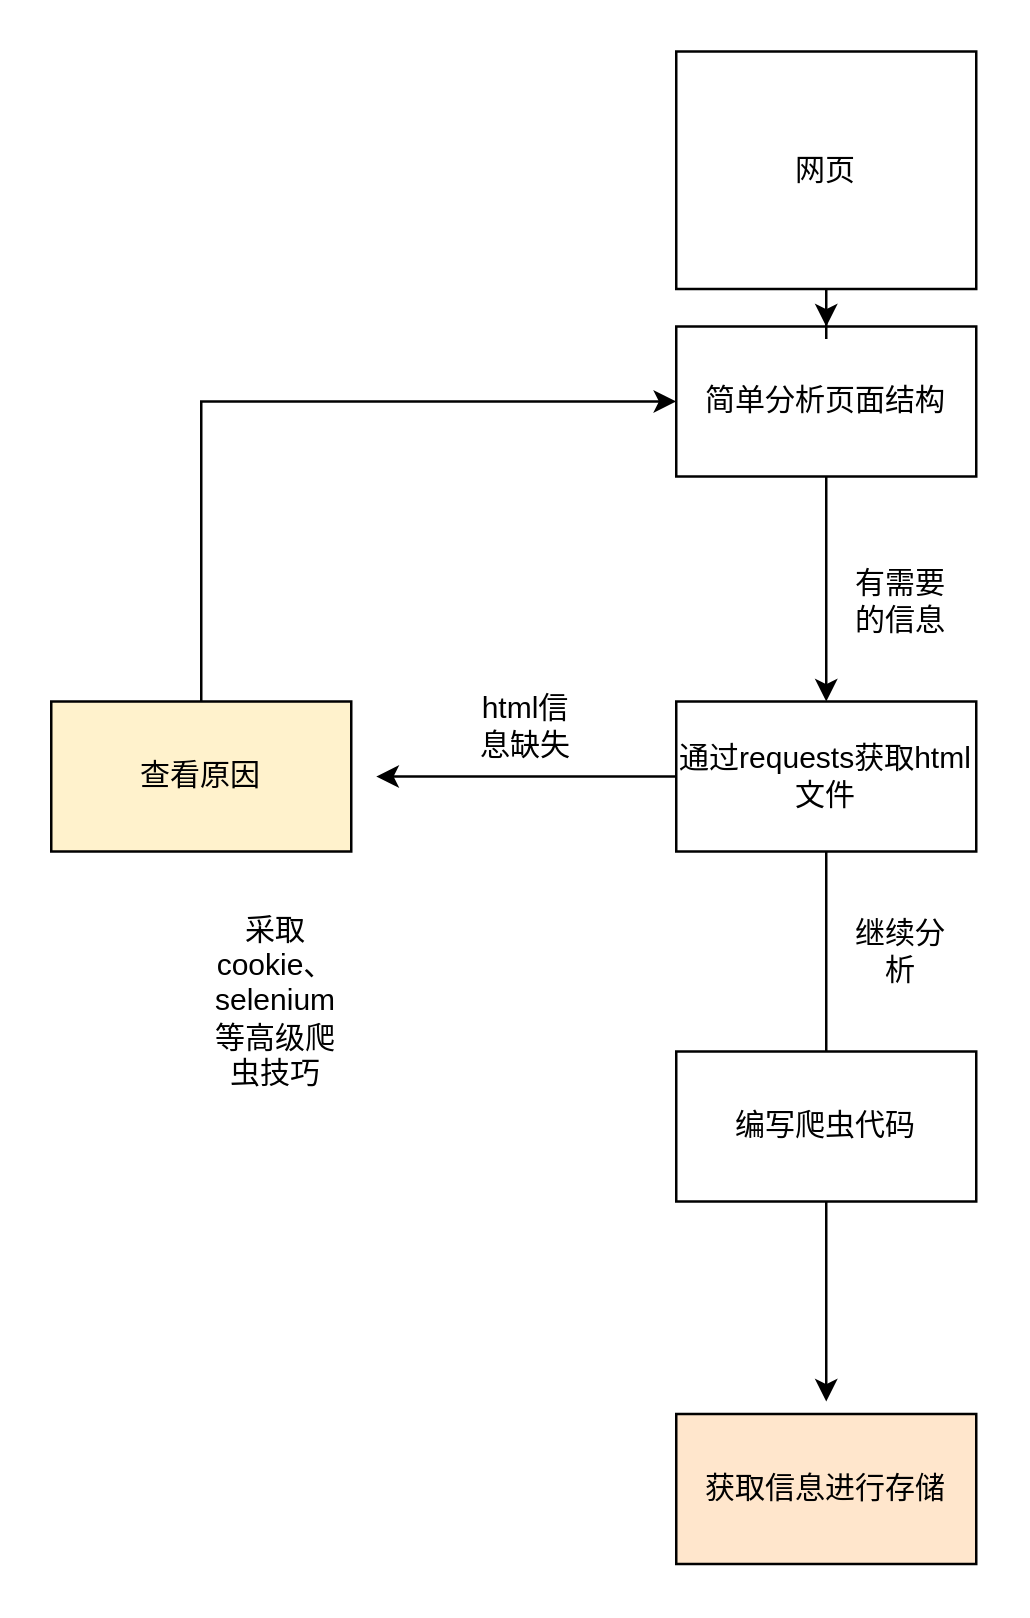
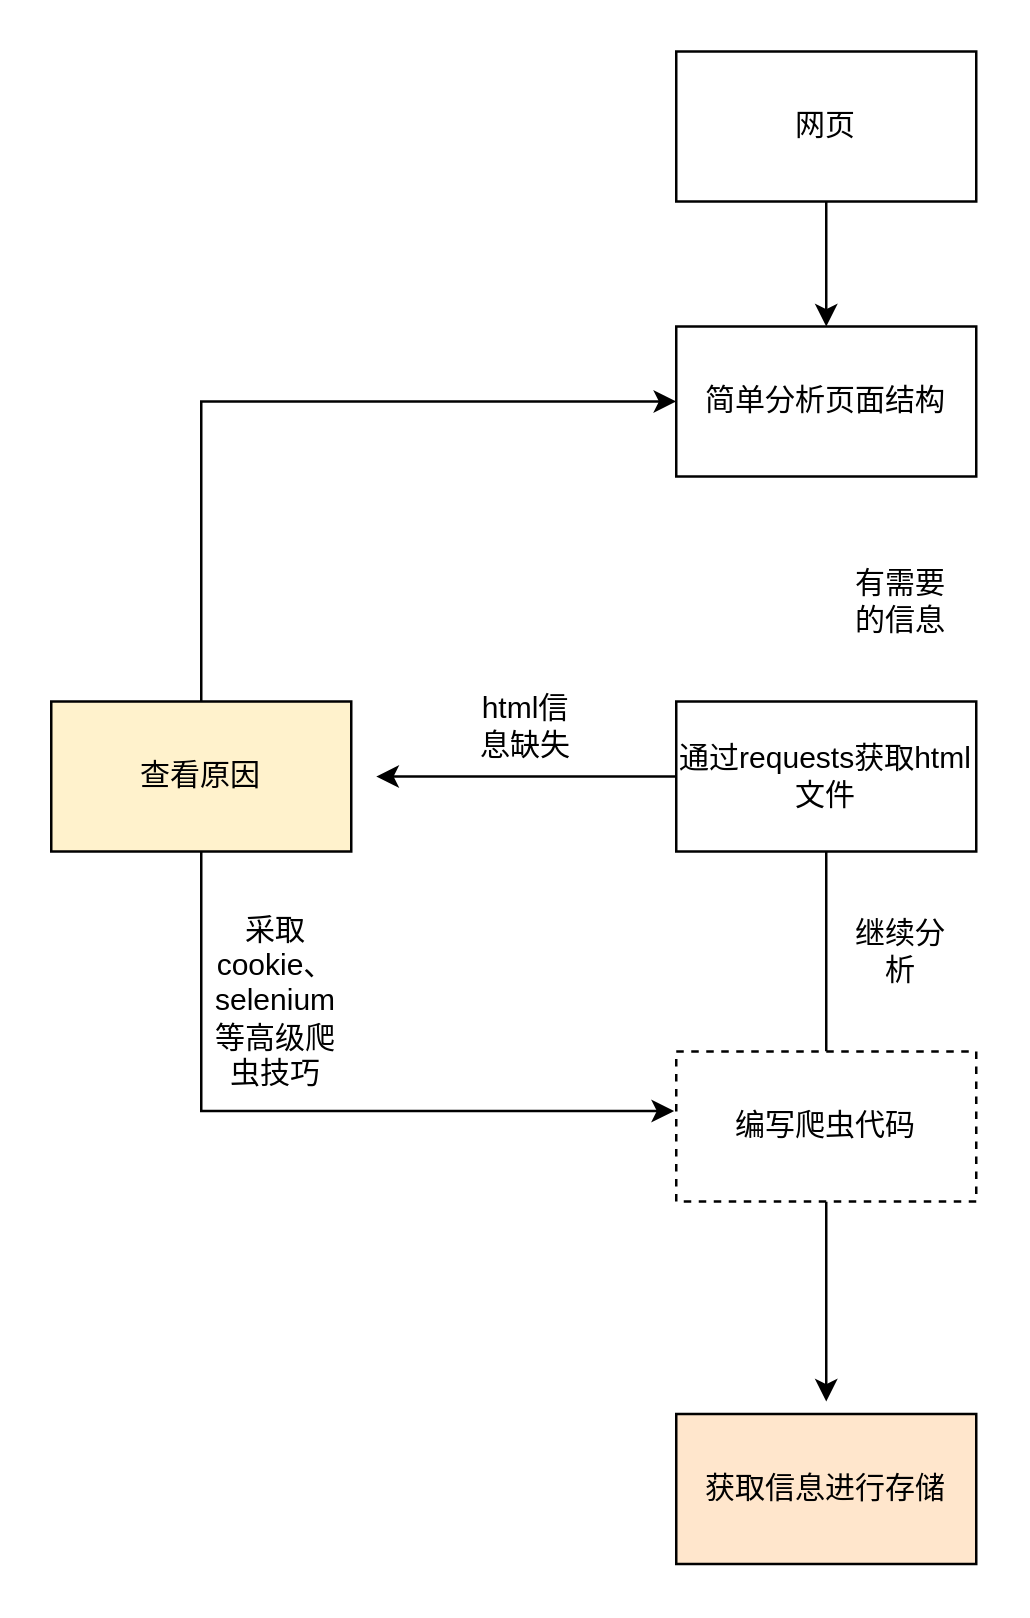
(826, 170) -> (826, 126)
(826, 580) -> none
none -> (299, 1111)
(826, 1126) -> (826, 1126)
